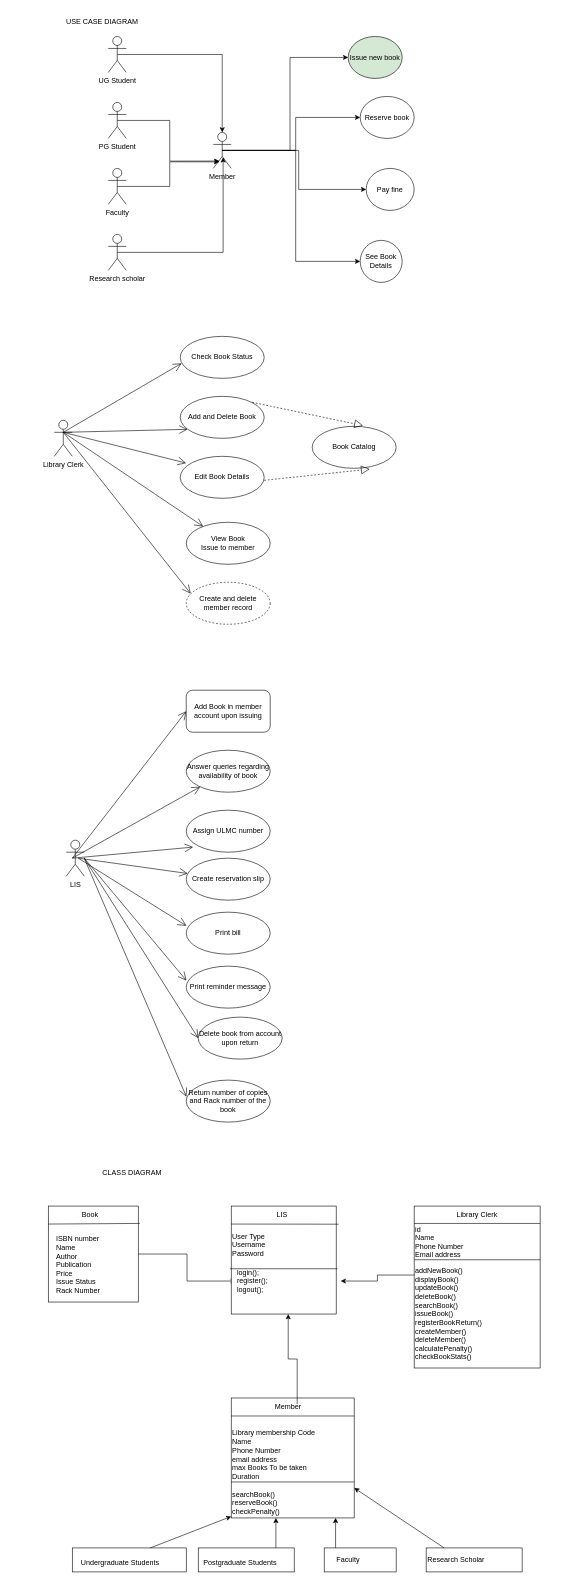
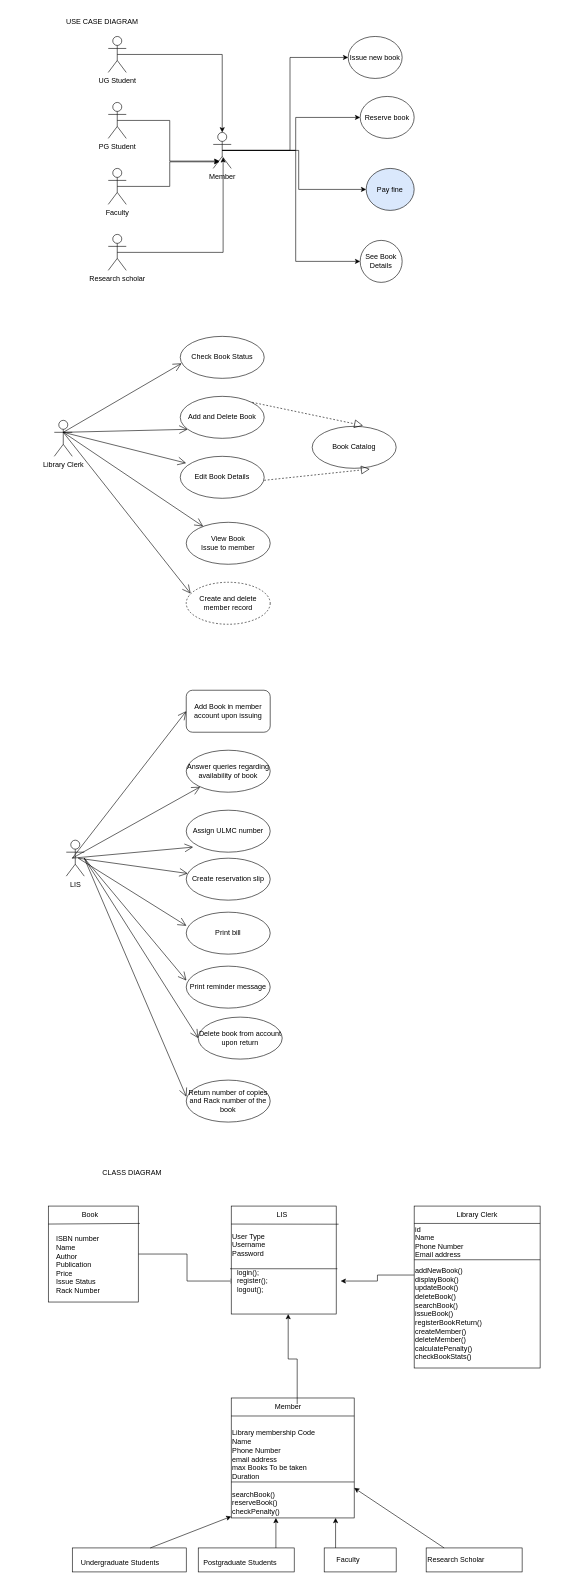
(375, 57) -> (375, 57)
(390, 189) -> (390, 189)
